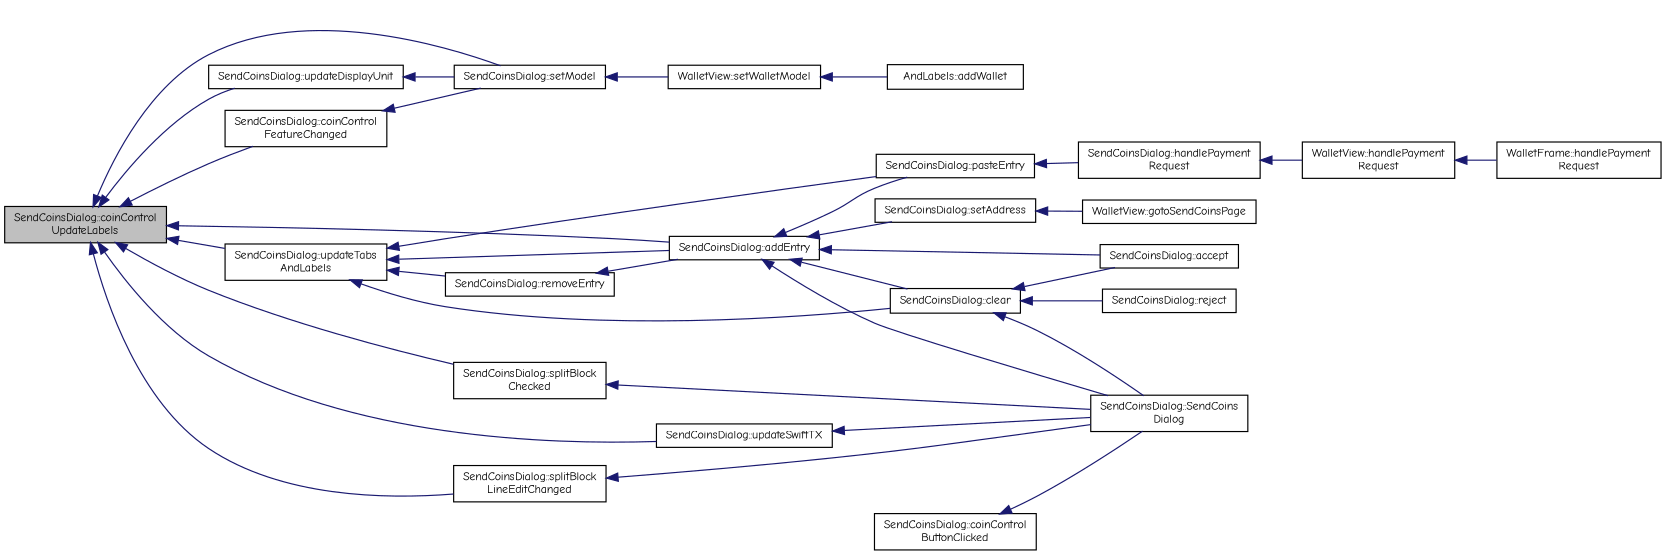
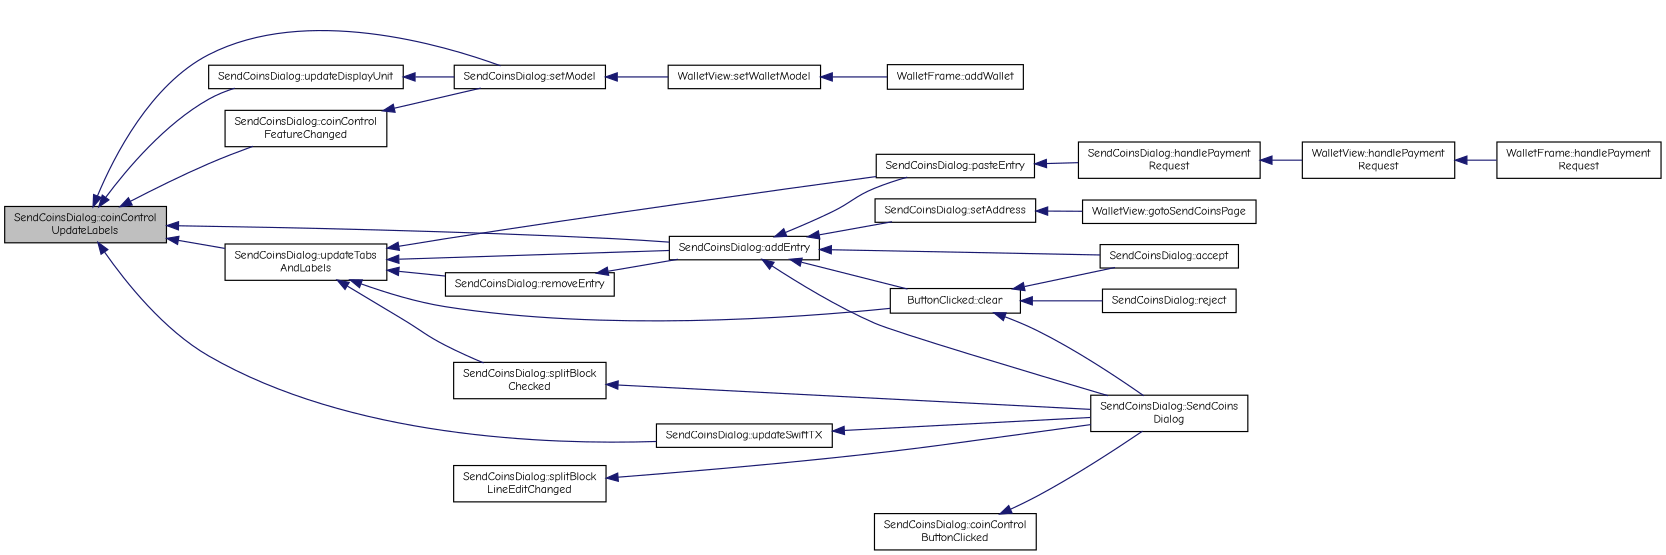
(955, 77) -> (955, 77)
(955, 301) -> (955, 301)
(285, 318) -> (414, 327)
(218, 454) -> none
